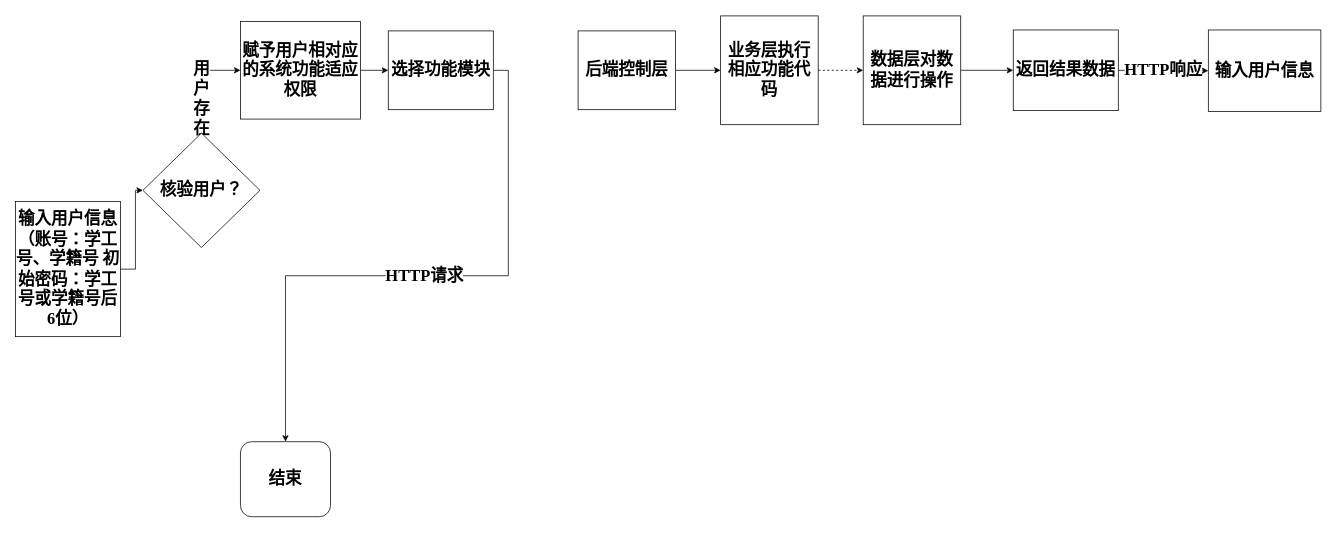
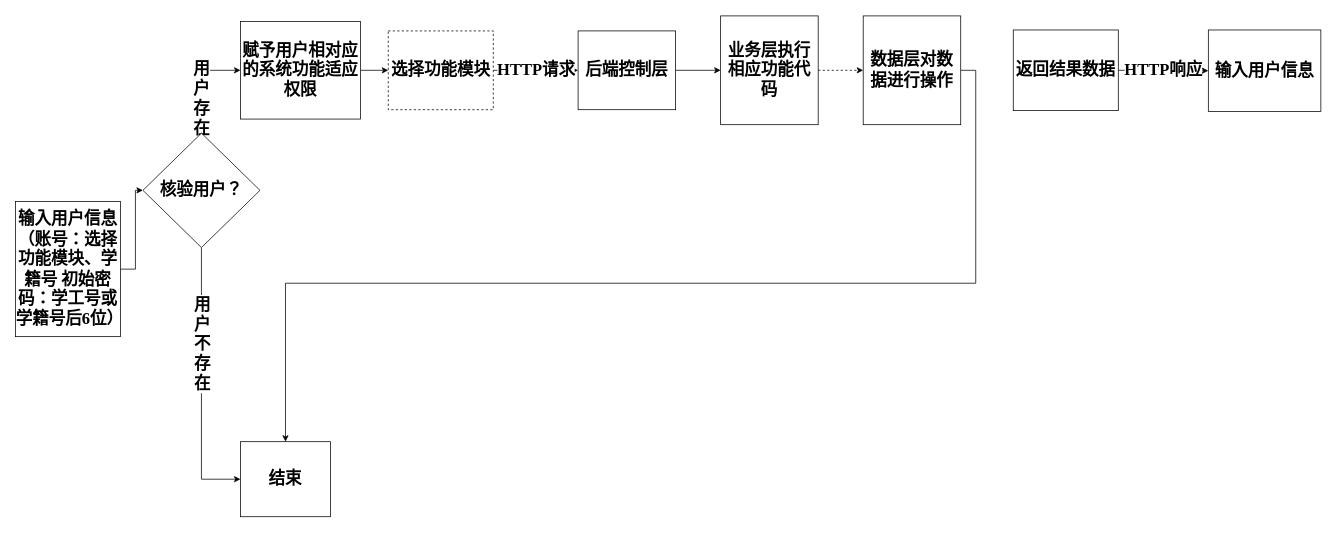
(441, 70) -> (441, 70)
(990, 70) -> (738, 283)
(68, 269) -> (68, 269)
(505, 275) -> (533, 70)
none -> (201, 423)
(285, 479) -> (285, 479)
